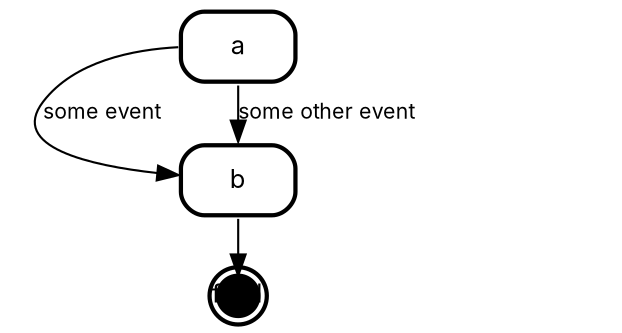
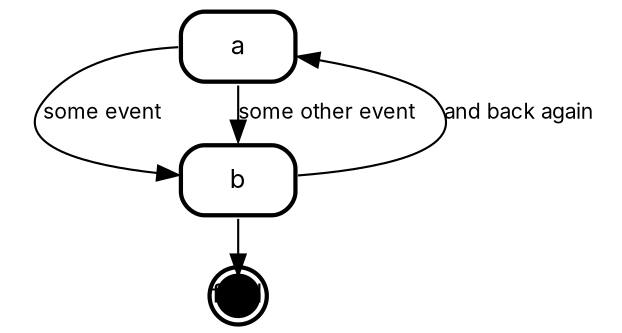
none -> (443, 130)
